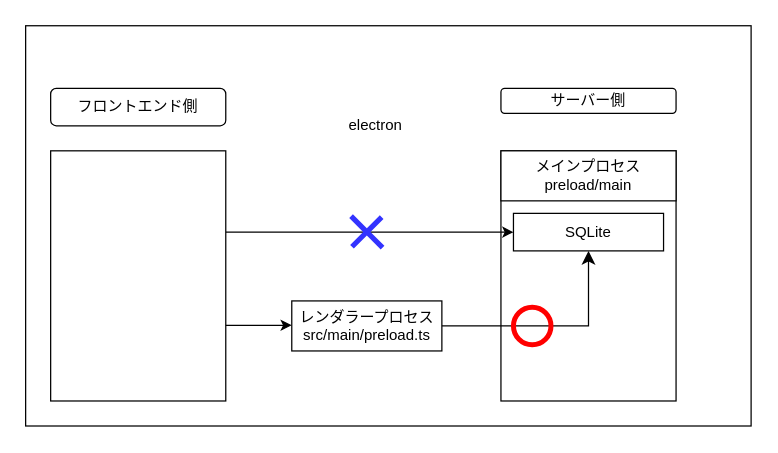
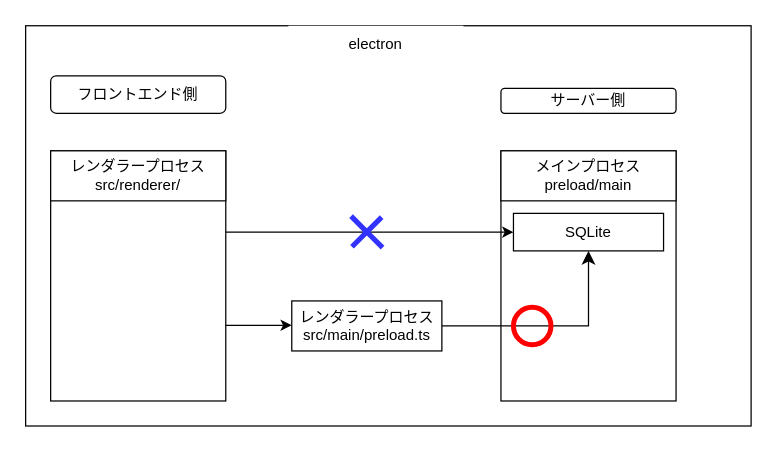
(138, 107) -> (138, 94)
(376, 126) -> (376, 44)
none -> (138, 176)
